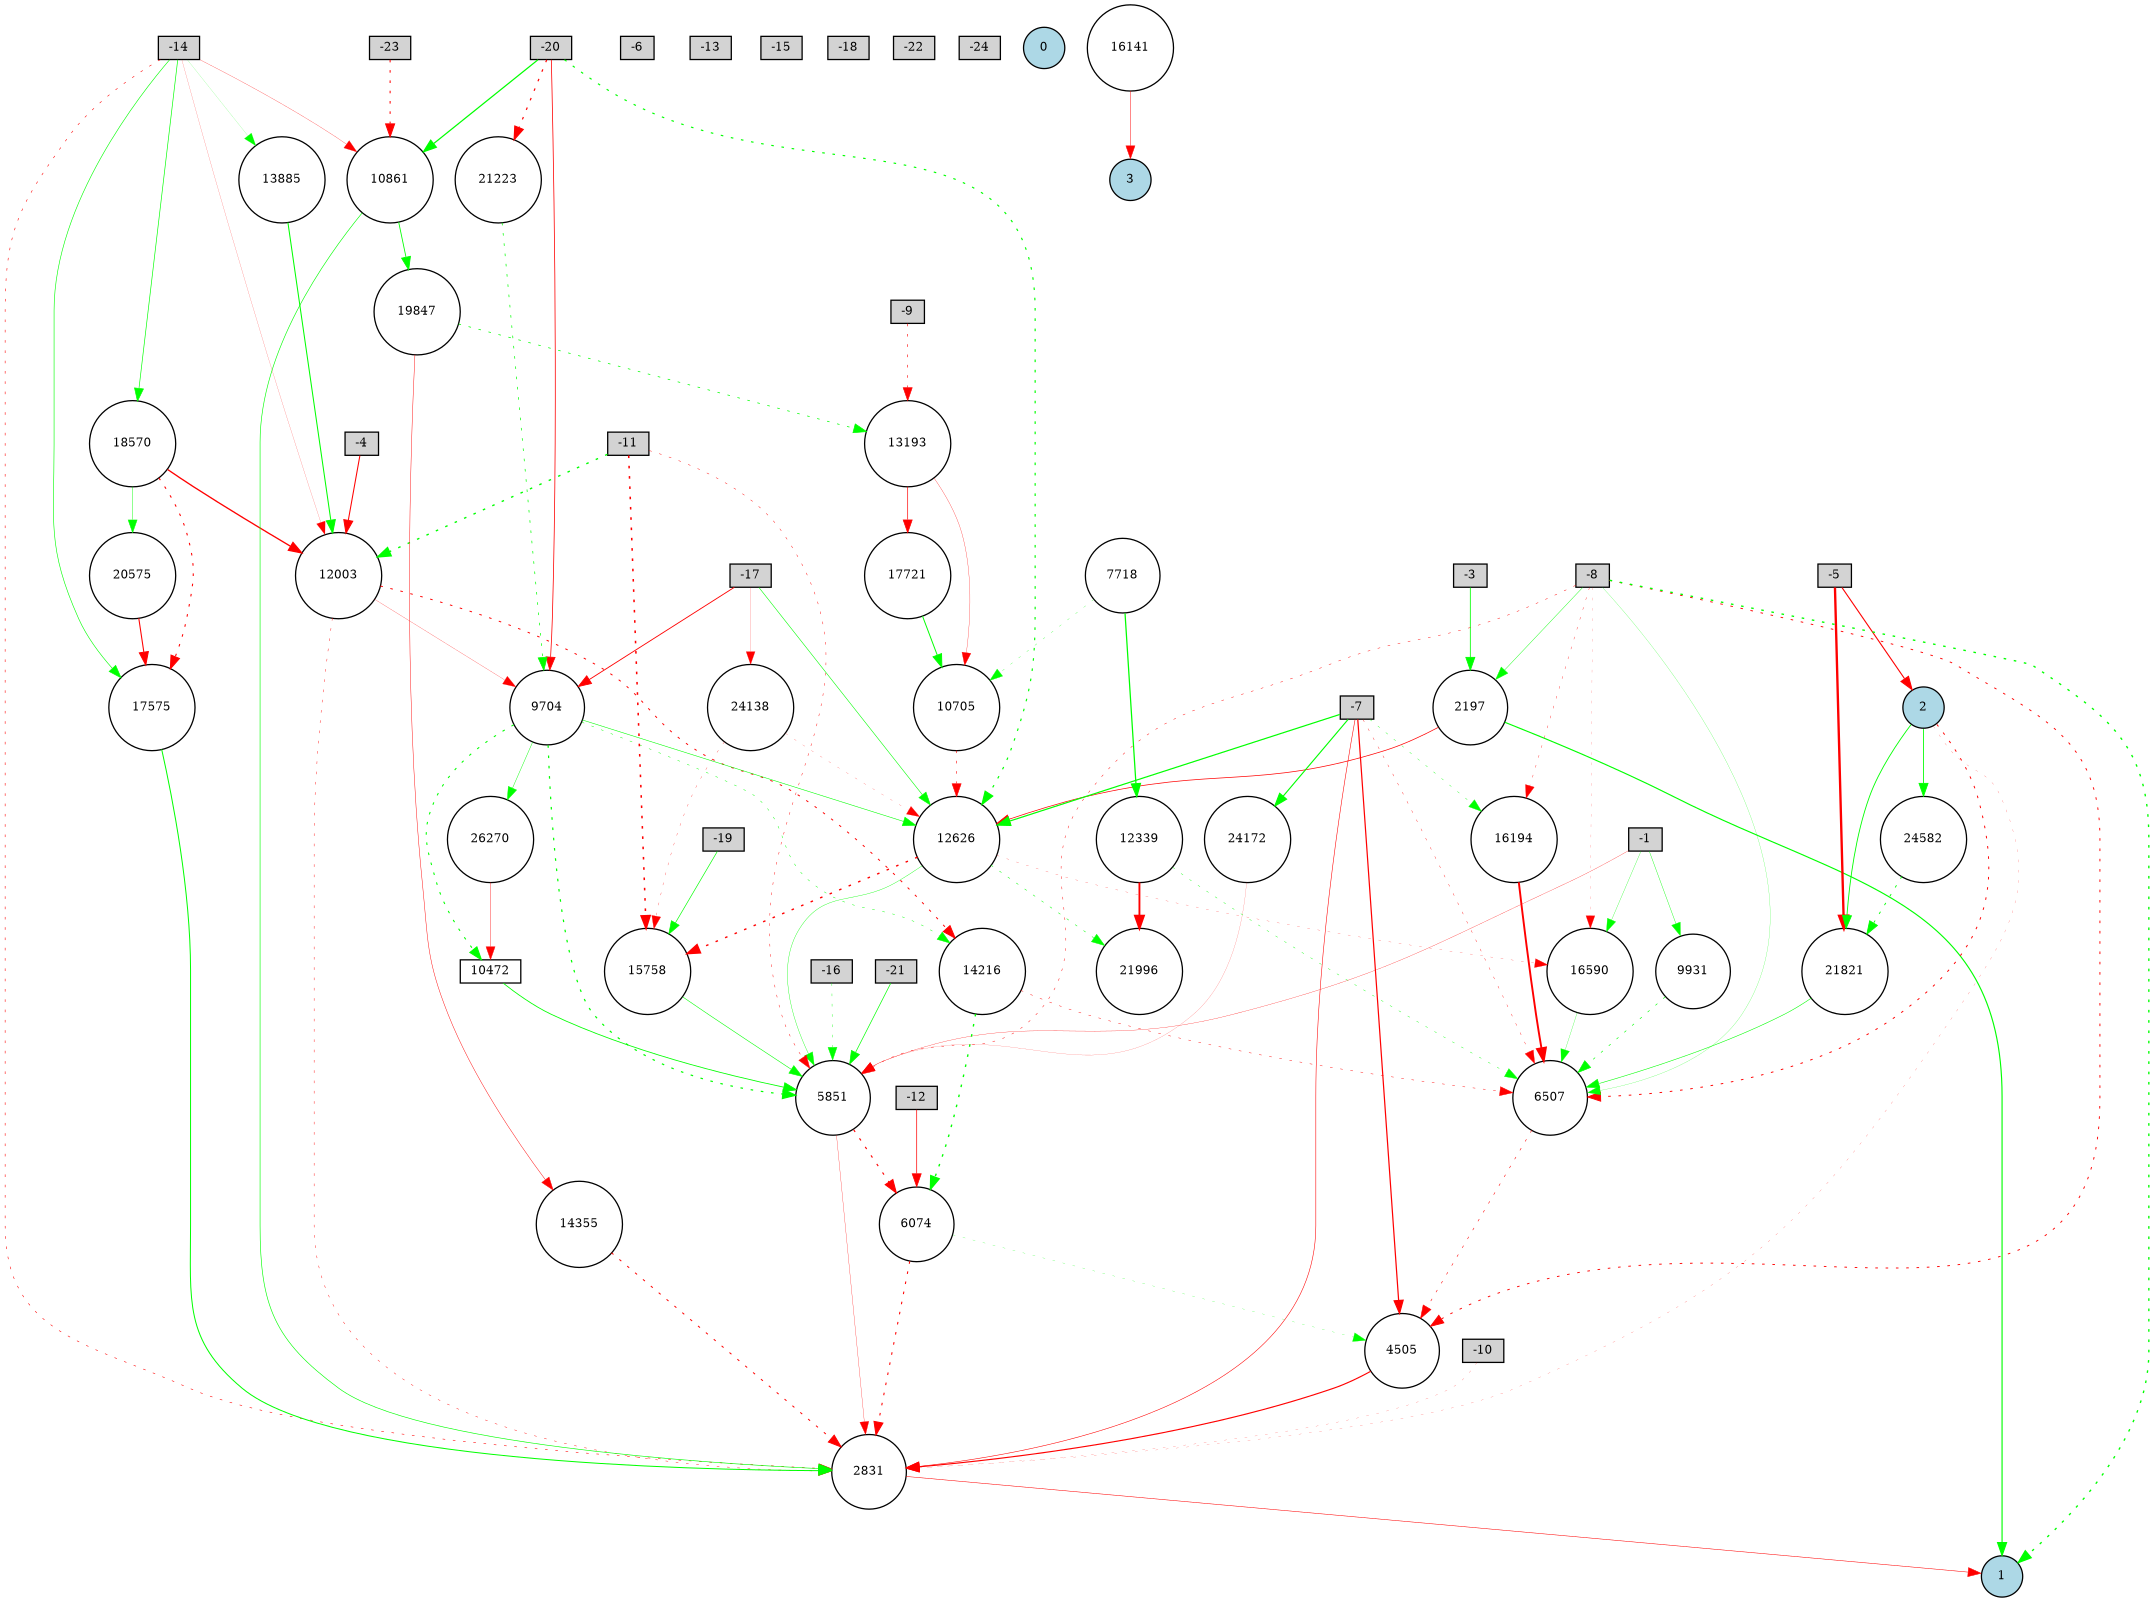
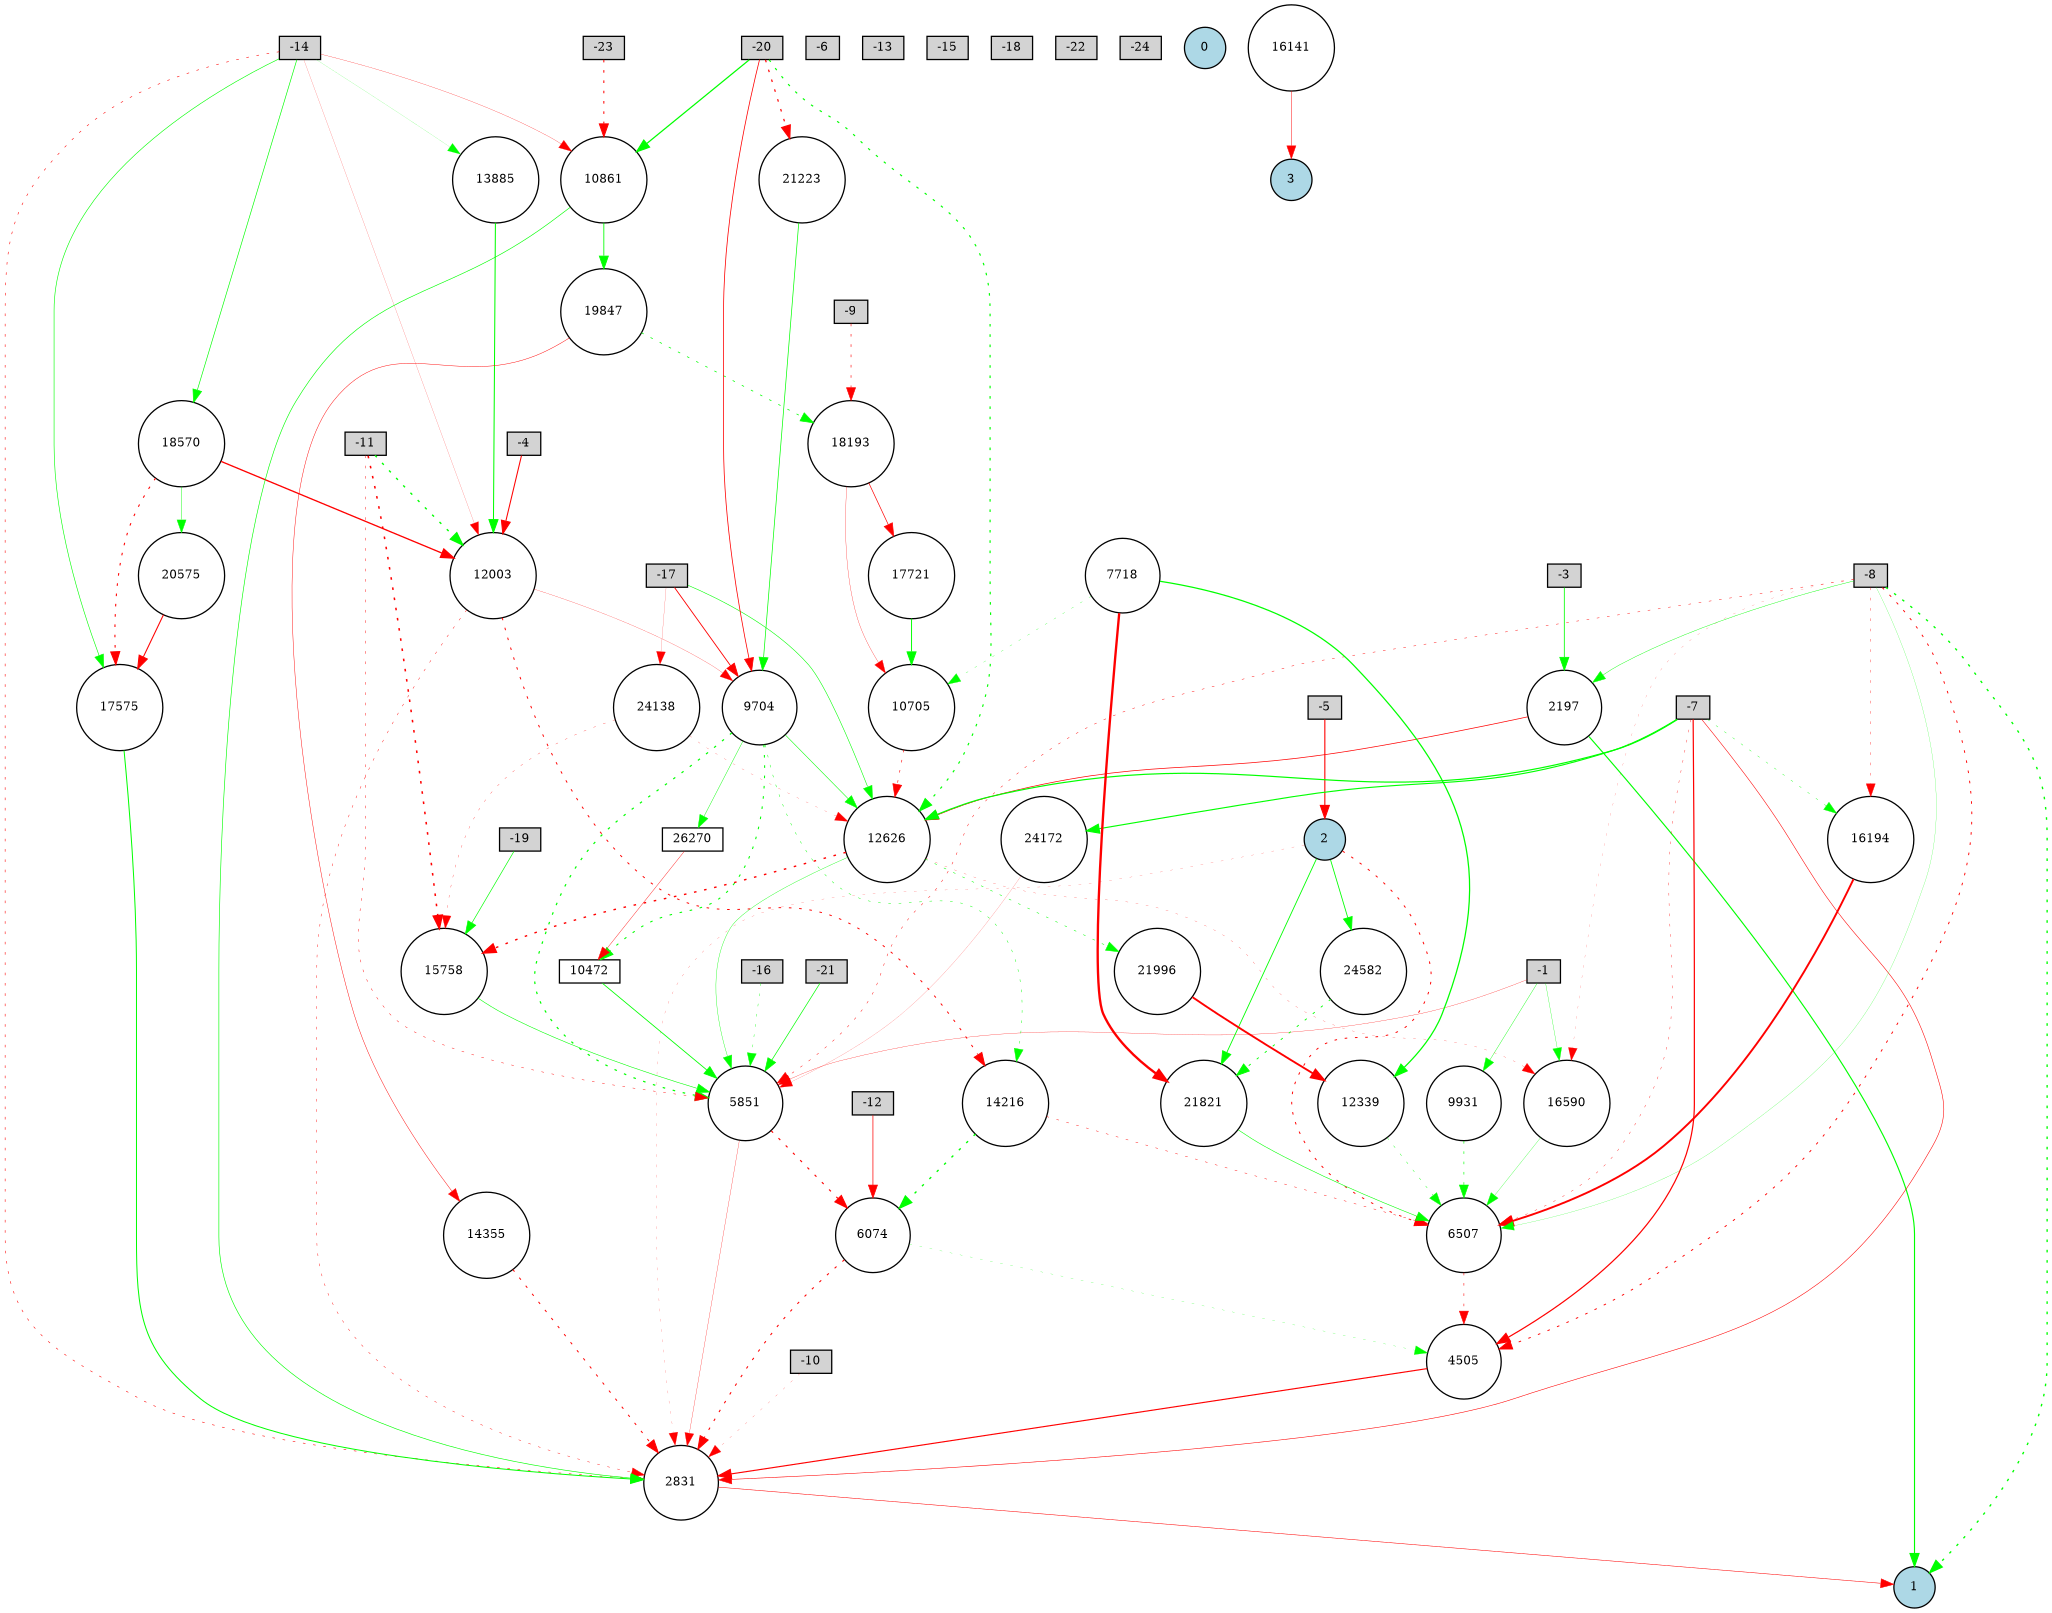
(522, 440) -> (781, 440)
(908, 444) -> (851, 444)
(1839, 751) -> (1101, 854)
(491, 840) -> (693, 840)
(1139, 903) -> (1261, 1042)
